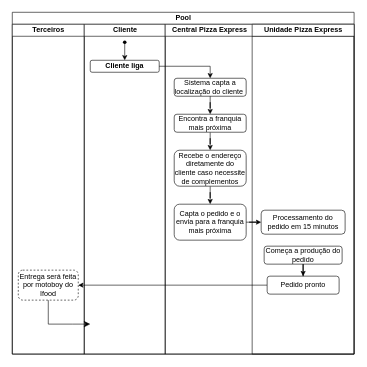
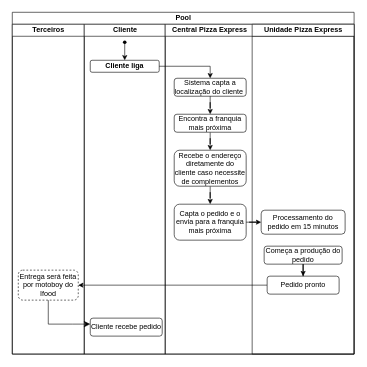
none -> (126, 327)
